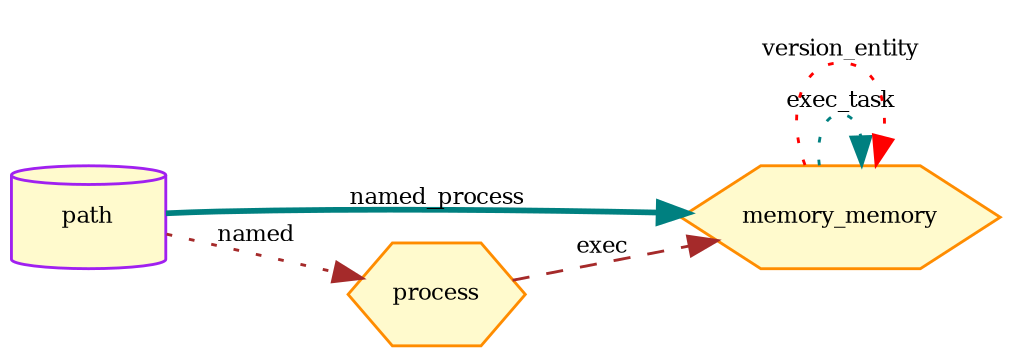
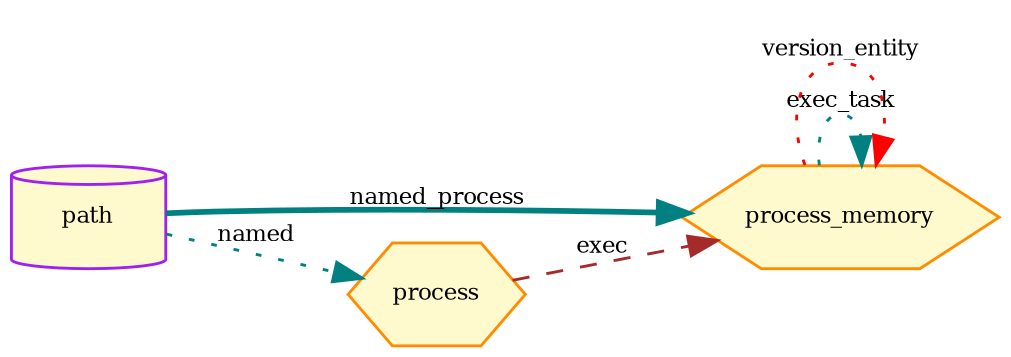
(841, 217) -> (841, 217)
(250, 253) -> (250, 253)
